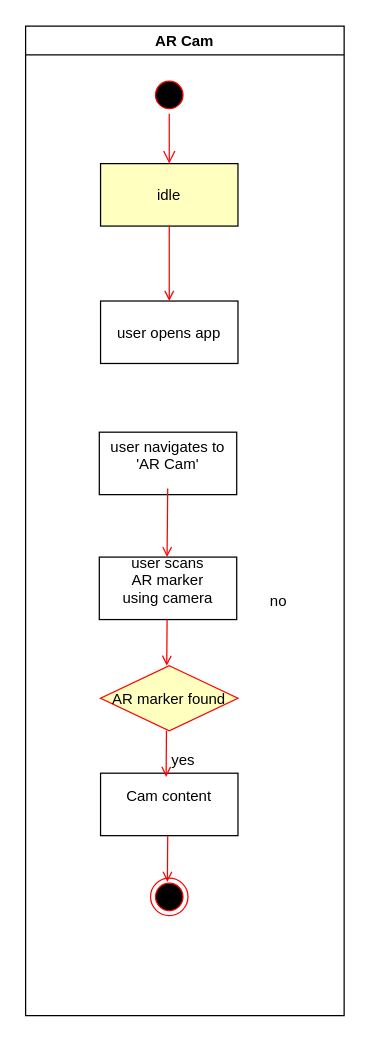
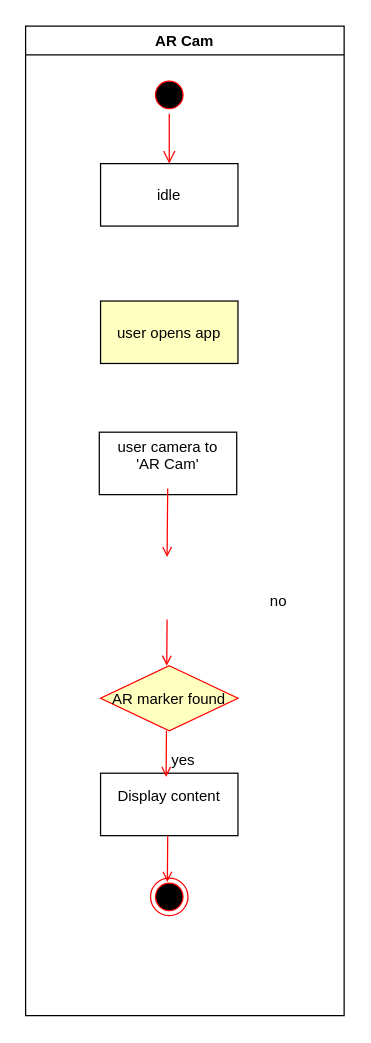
(169, 194) -> (169, 194)
(169, 262) -> none
(169, 332) -> (169, 332)
(168, 446) -> (168, 446)
(168, 588) -> none
(169, 796) -> (169, 796)
